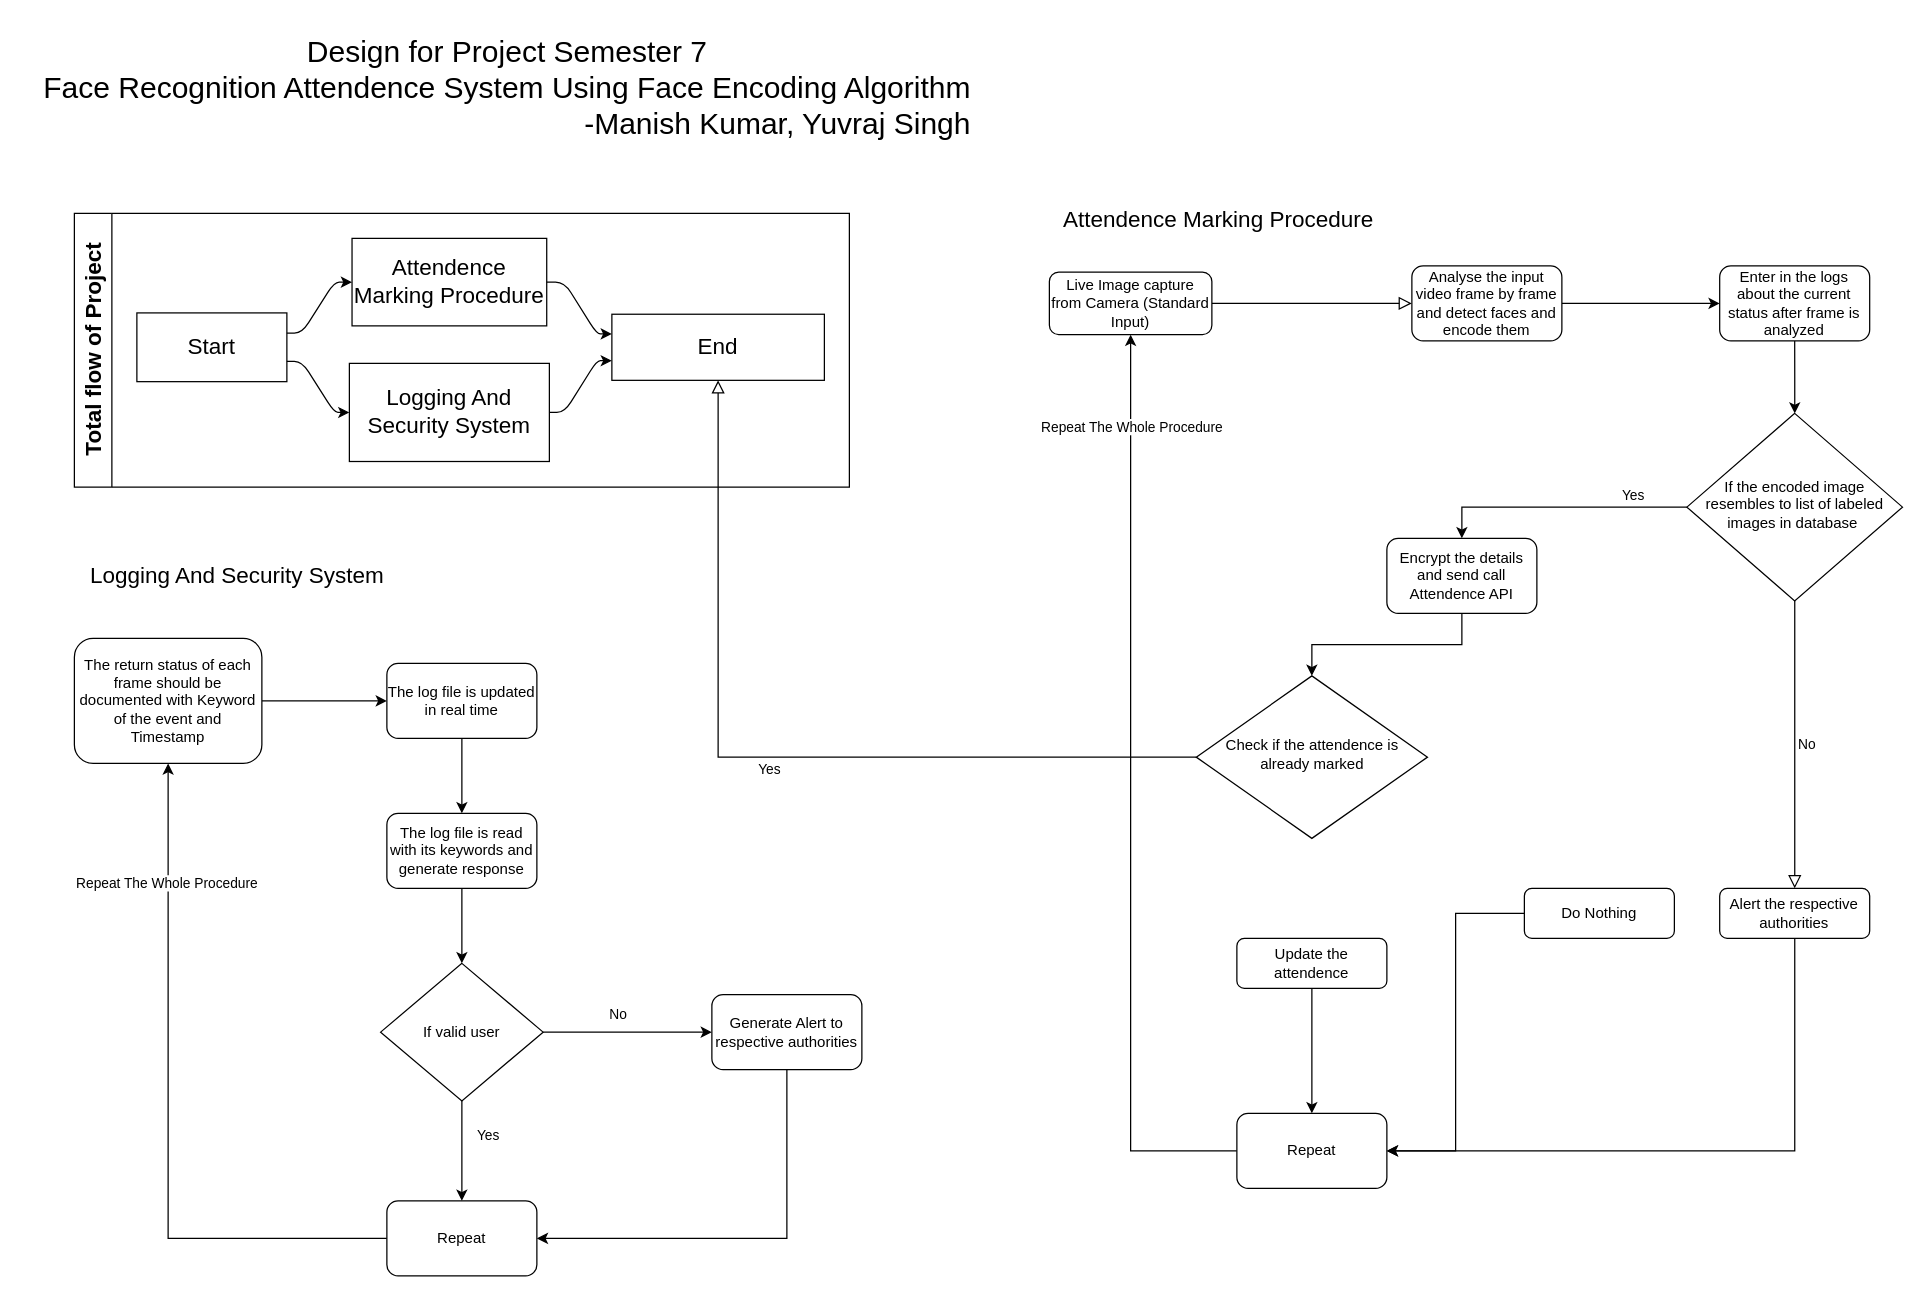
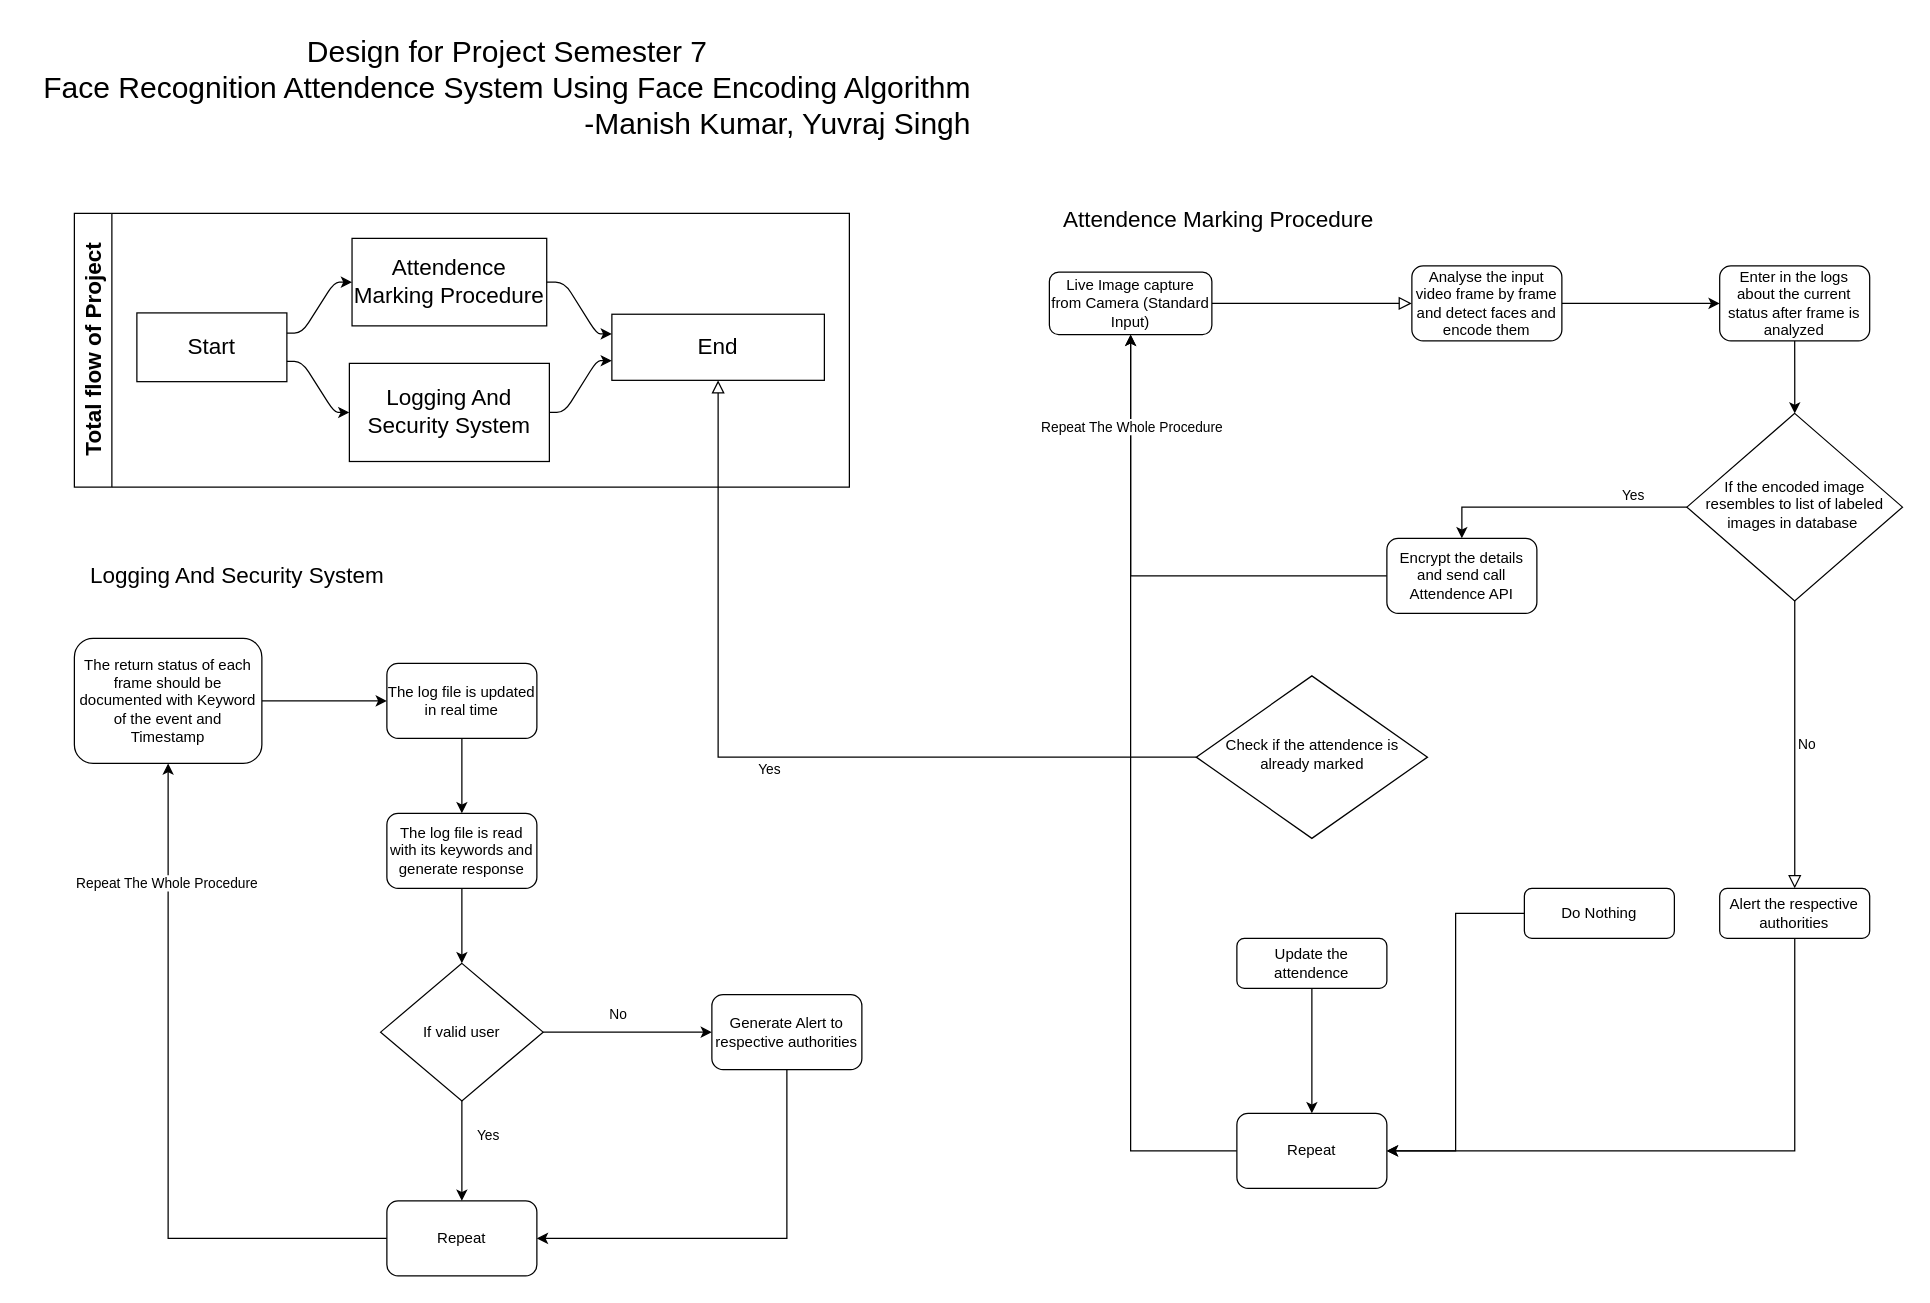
(1391, 644) -> (1260, 576)
